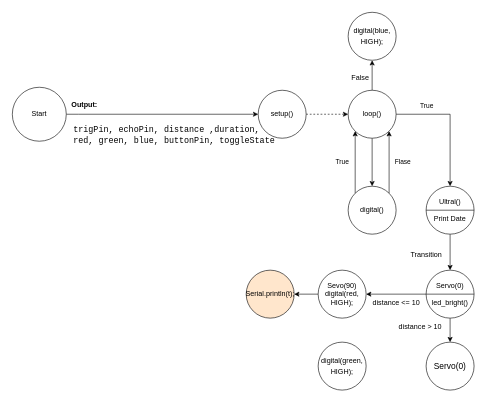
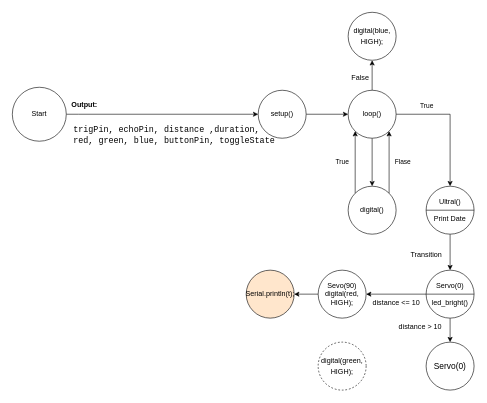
(324, 114) -> (324, 114)
(342, 366) -> (342, 366)
